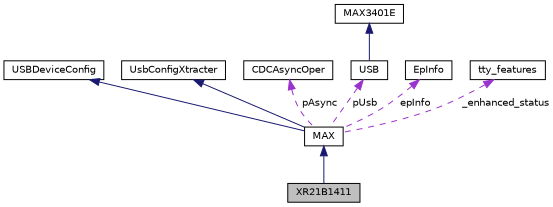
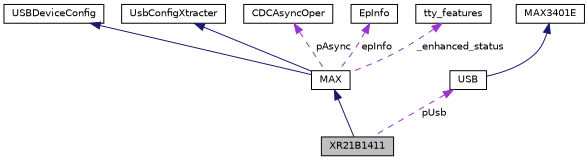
(344, 108) -> (408, 116)
